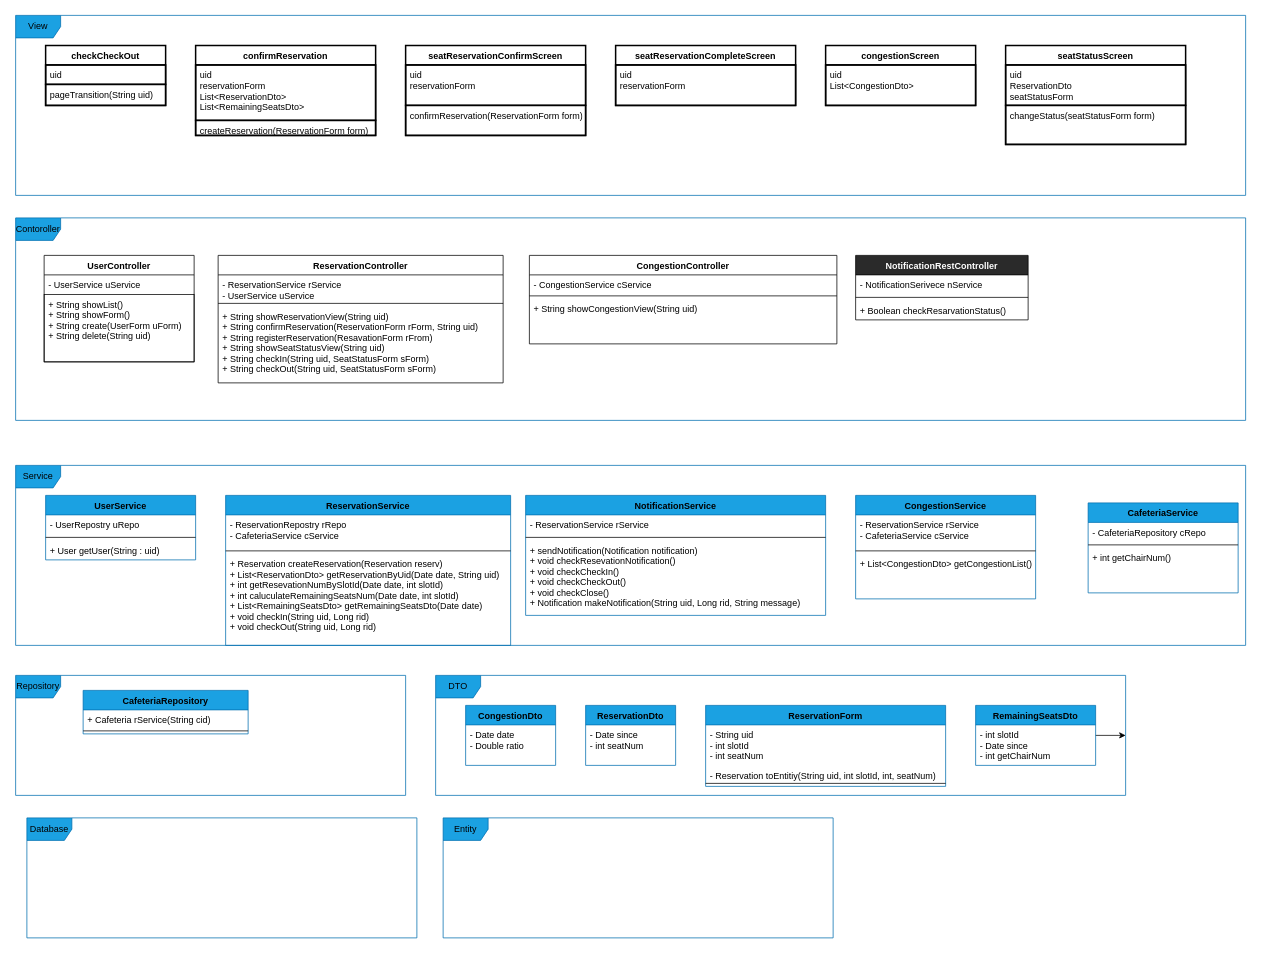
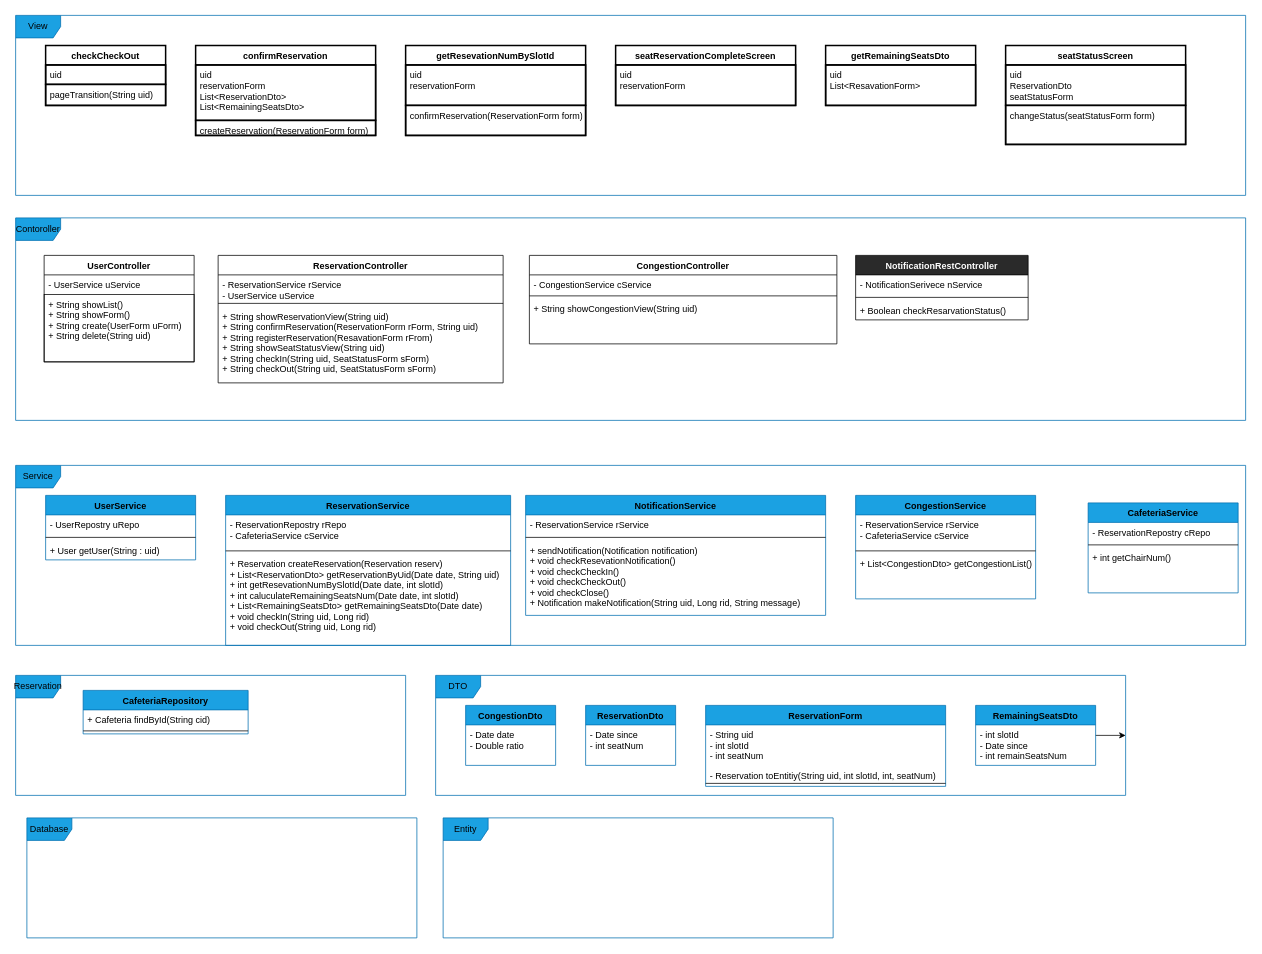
(495, 56) -> (495, 56)
(900, 56) -> (900, 56)
(875, 81) -> (878, 81)
(1155, 533) -> (1157, 533)
(38, 687) -> (38, 687)
(159, 720) -> (159, 720)
(1005, 735) -> (1005, 735)
